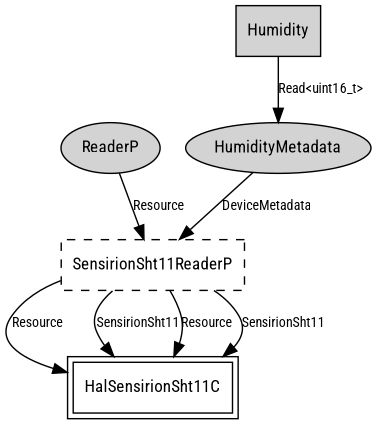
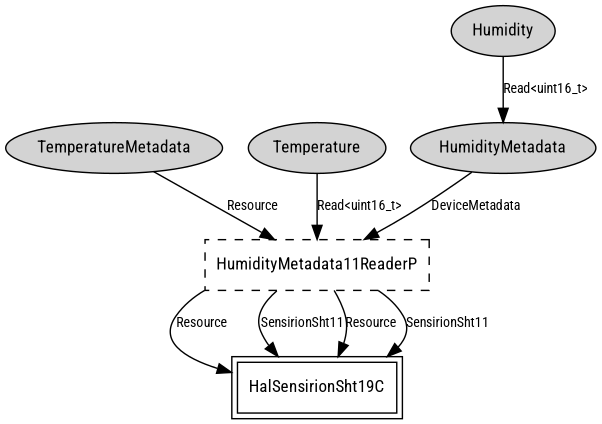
(278, 31) -> (503, 31)
(111, 148) -> (114, 148)
none -> (317, 148)
(153, 265) -> (317, 265)
(153, 388) -> (317, 388)
